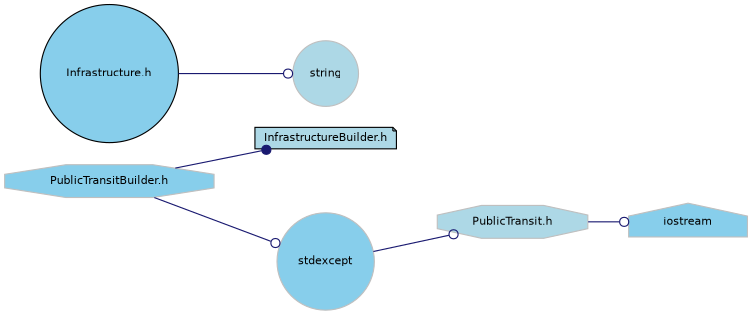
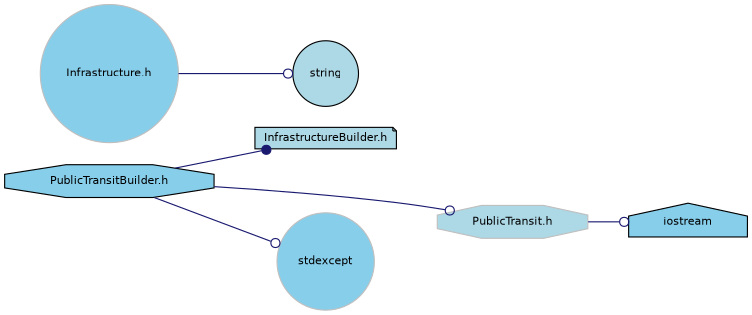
(109, 74) -> (109, 74)
(326, 74) -> (326, 74)
(109, 181) -> (109, 181)
(688, 222) -> (688, 222)
(411, 243) -> (330, 196)
